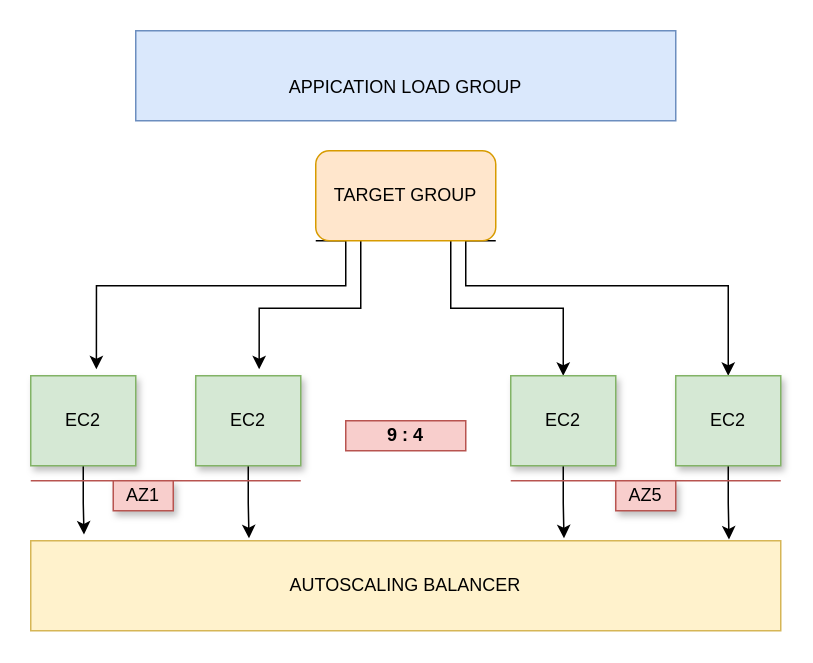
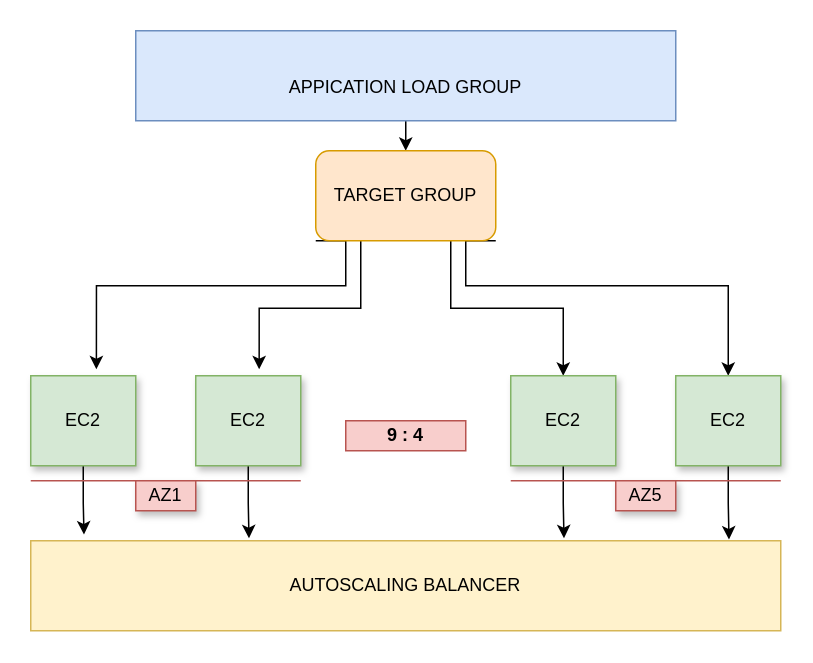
none -> (406, 131)
(143, 496) -> (166, 496)
